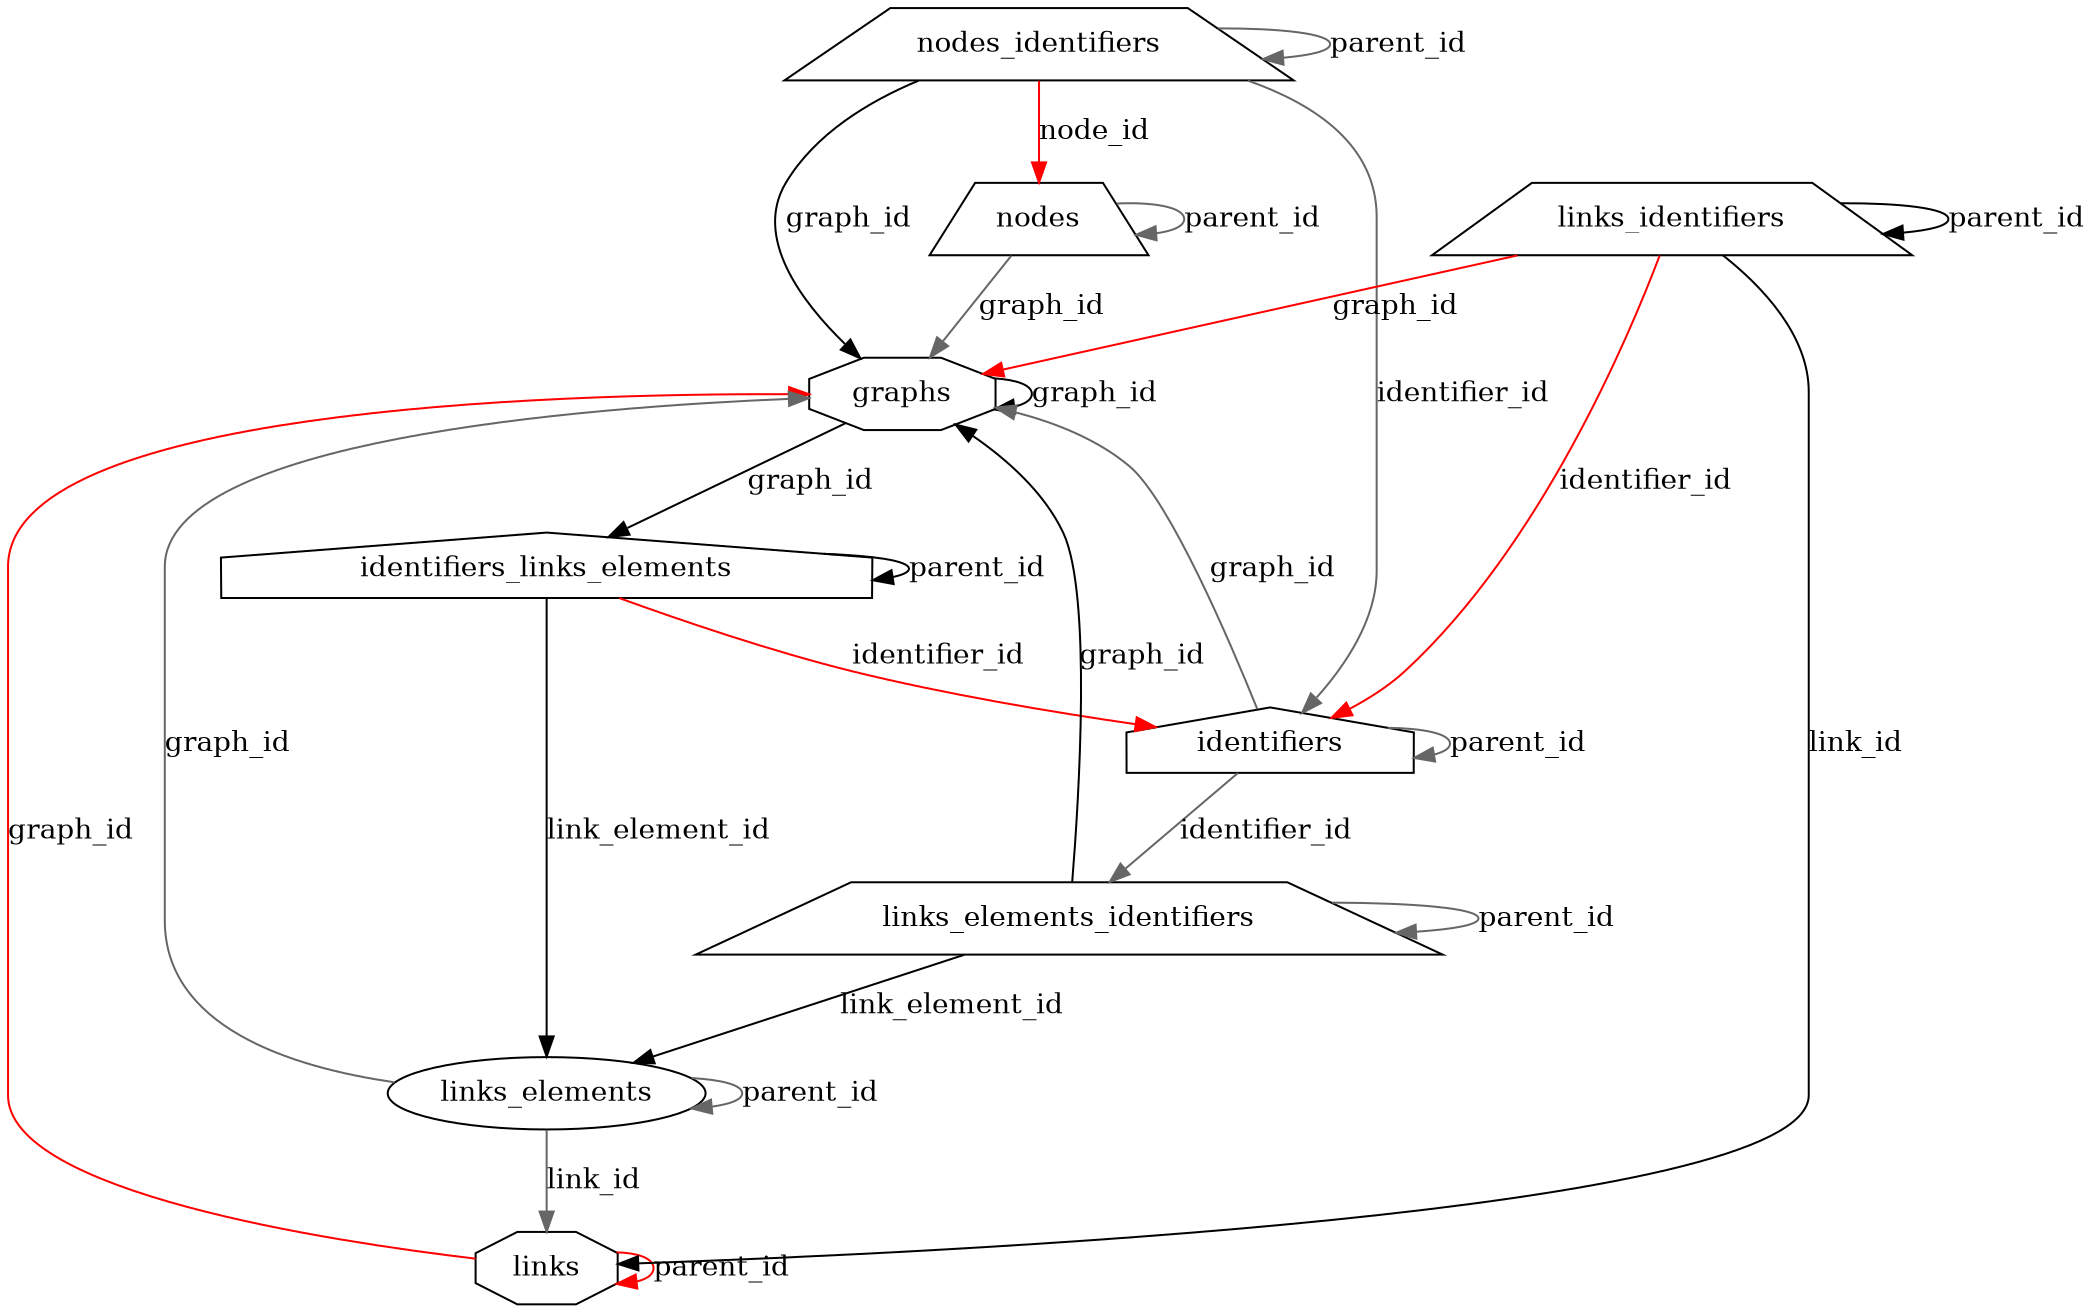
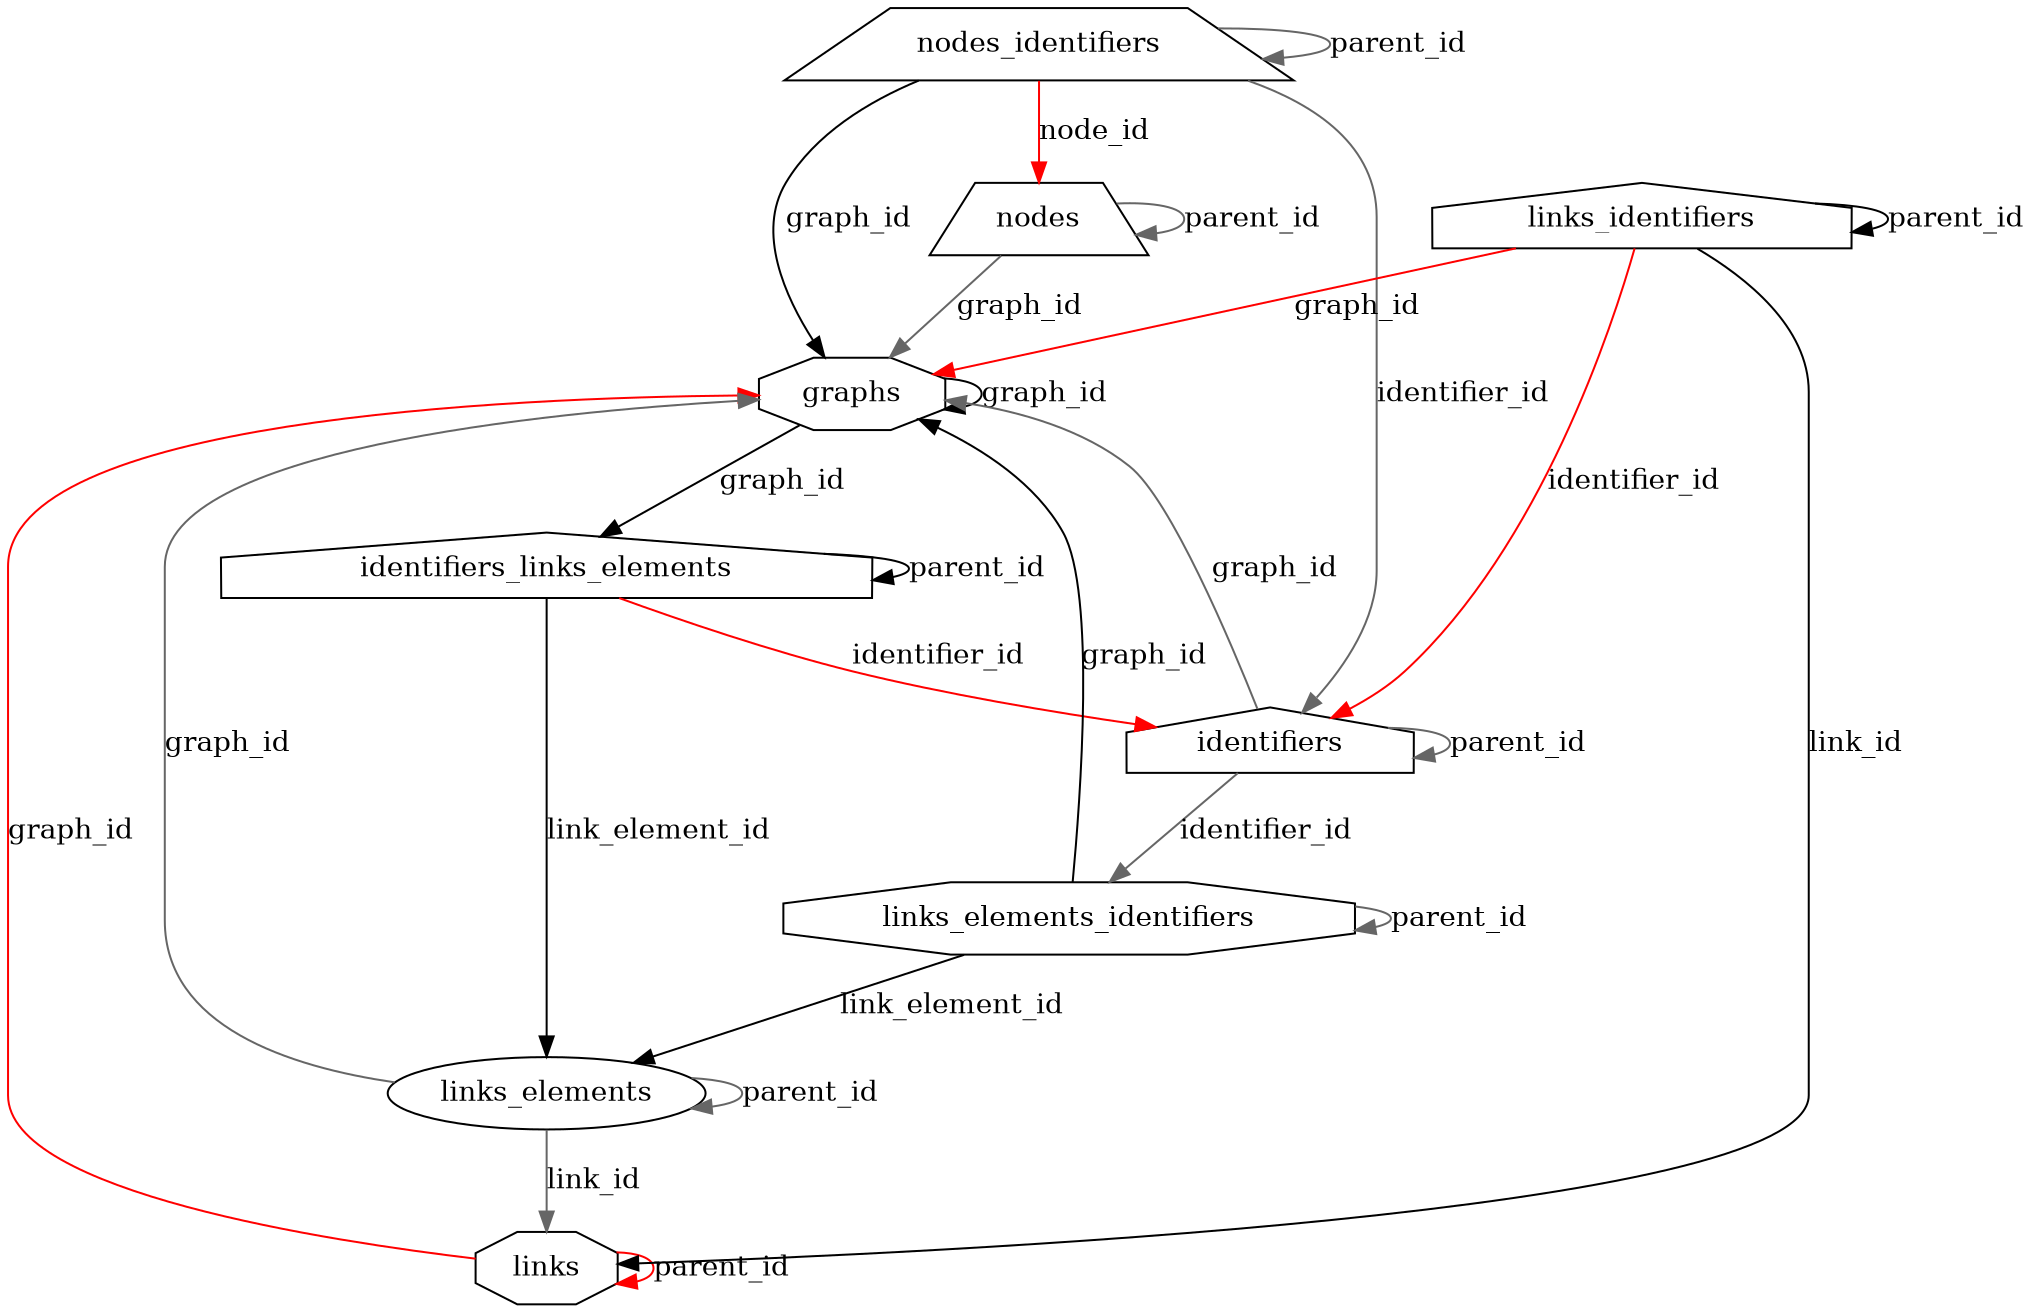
(1672, 219) -> (1642, 219)
(1069, 918) -> (1069, 918)
